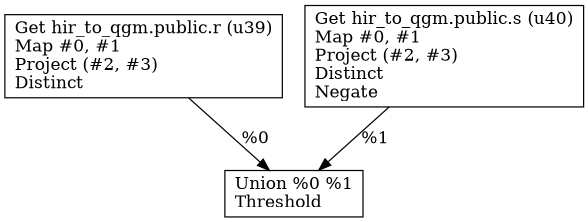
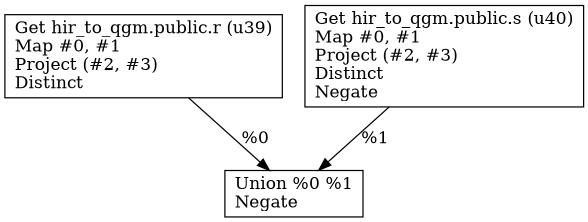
(294, 194) -> (294, 194)
